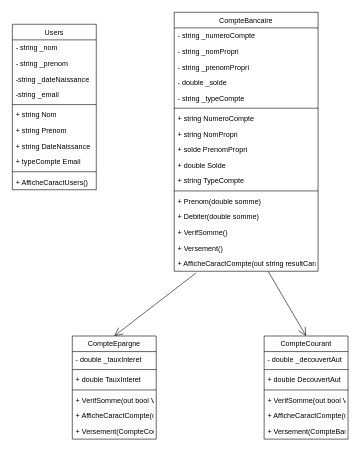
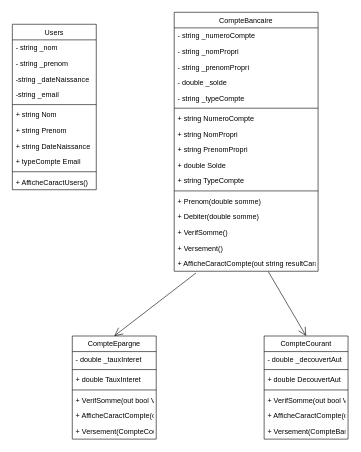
(214, 150) -> (216, 150)
